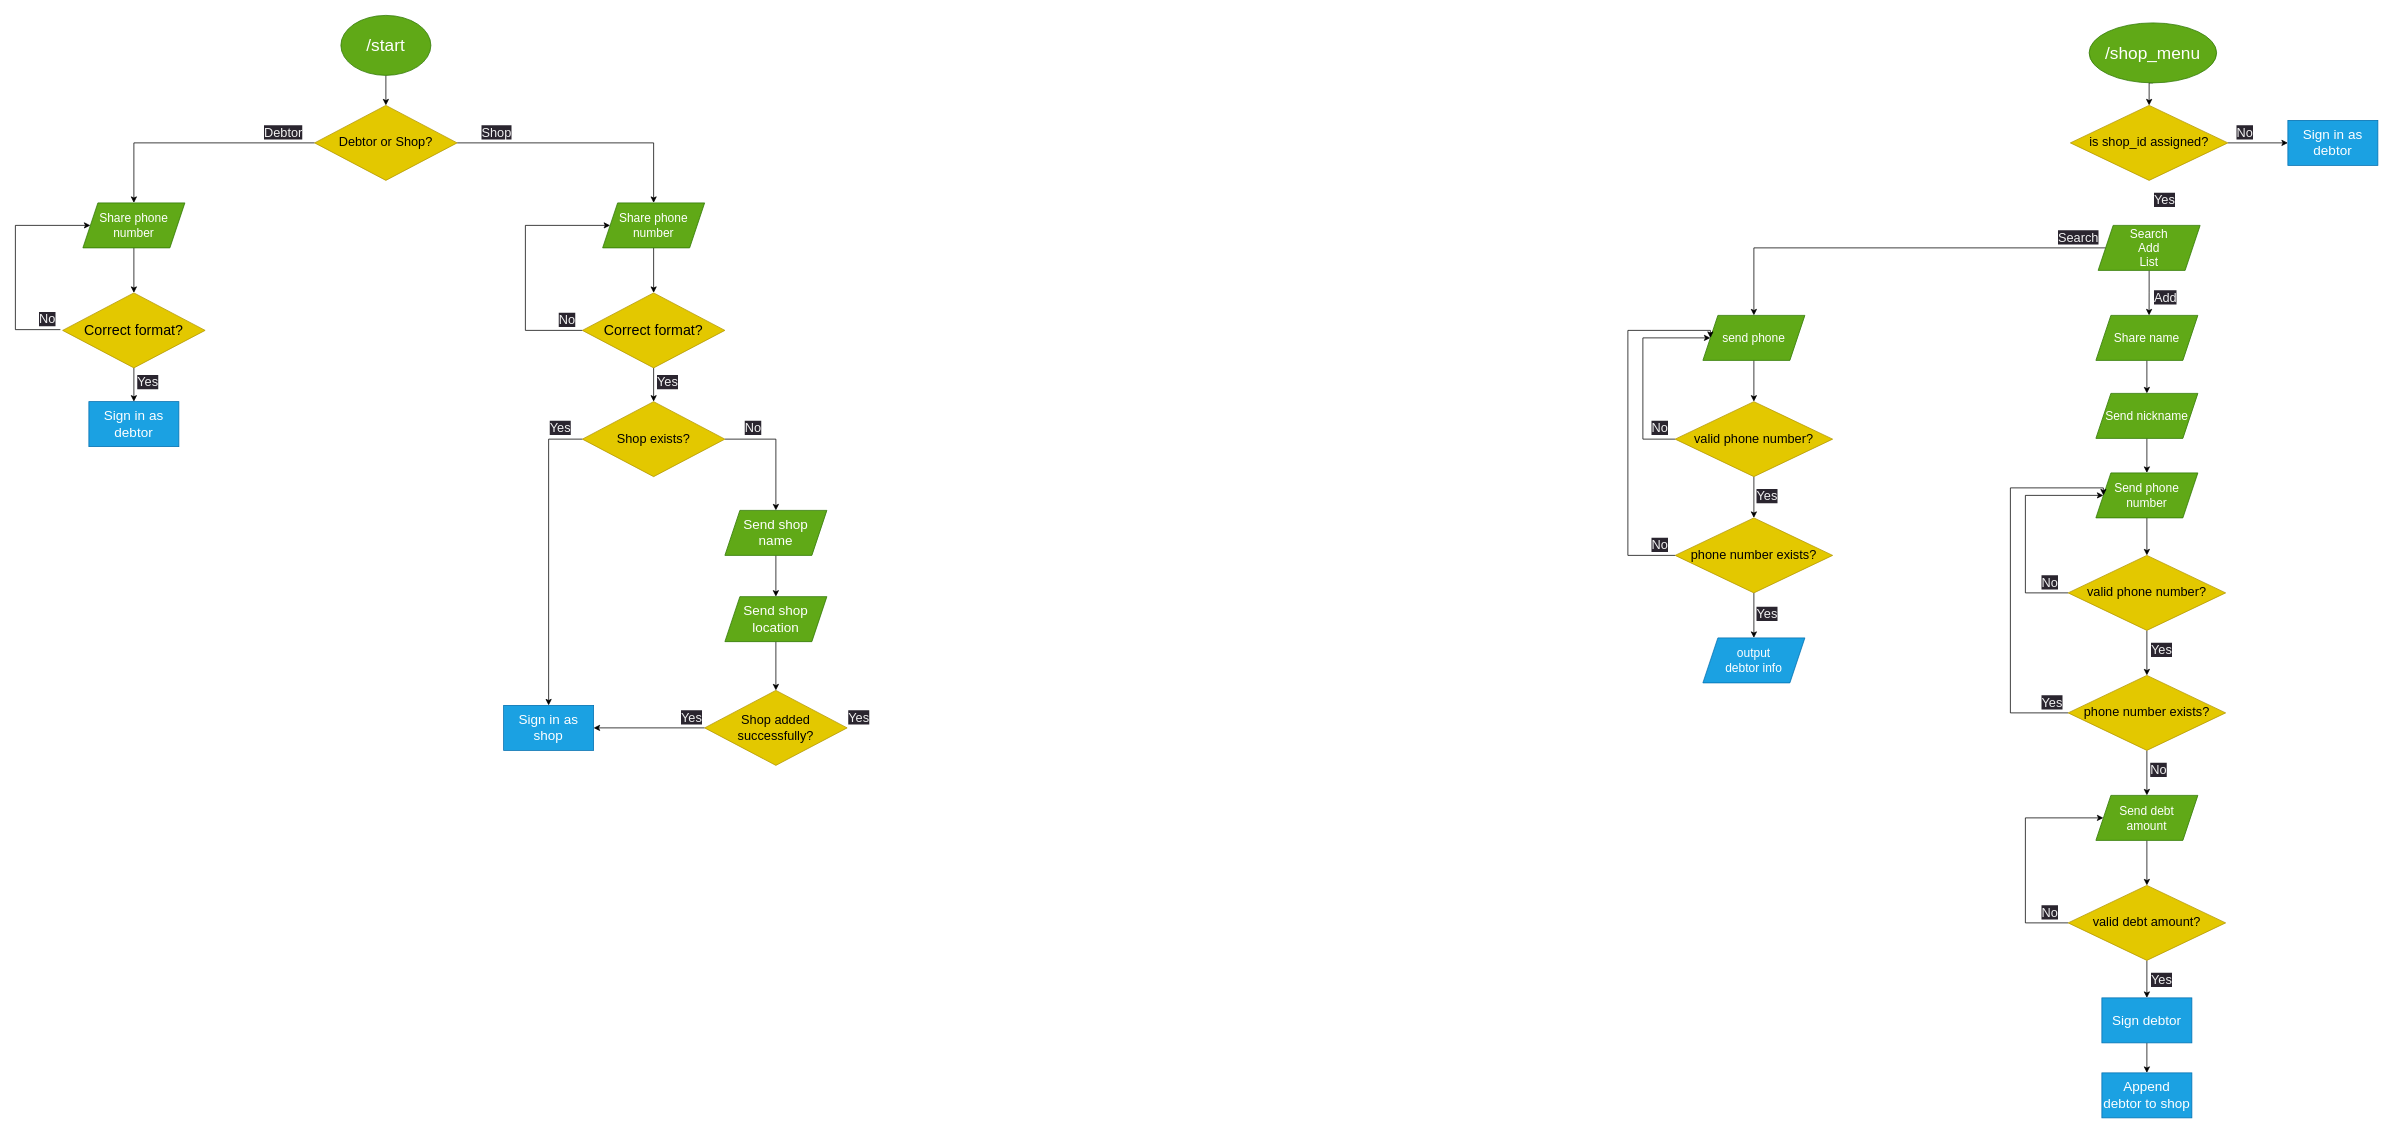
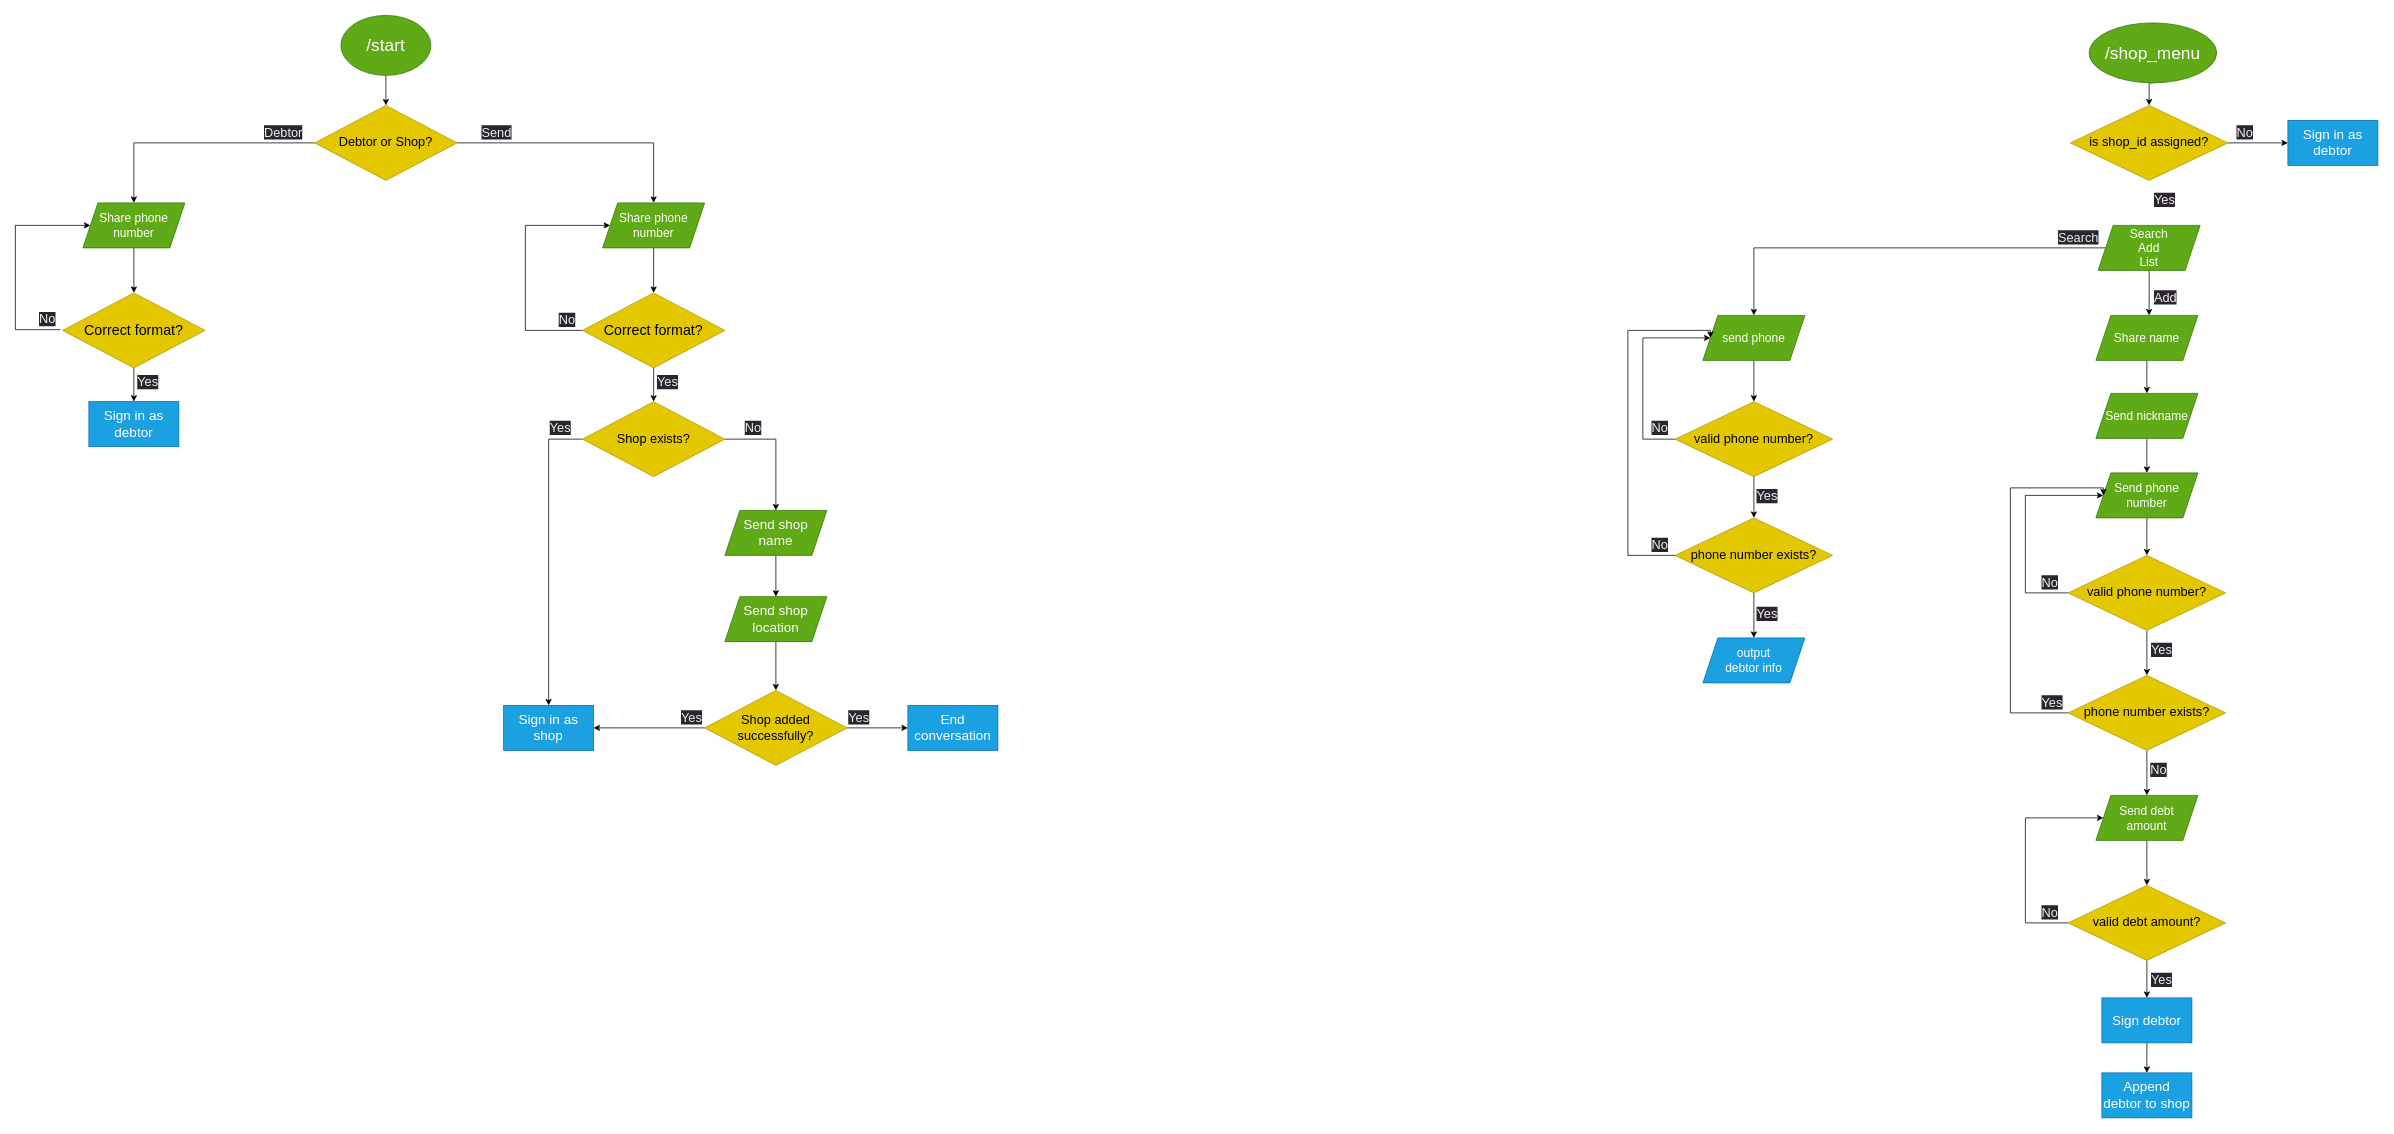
(492, 131) -> (492, 131)
none -> (901, 728)
none -> (953, 728)
